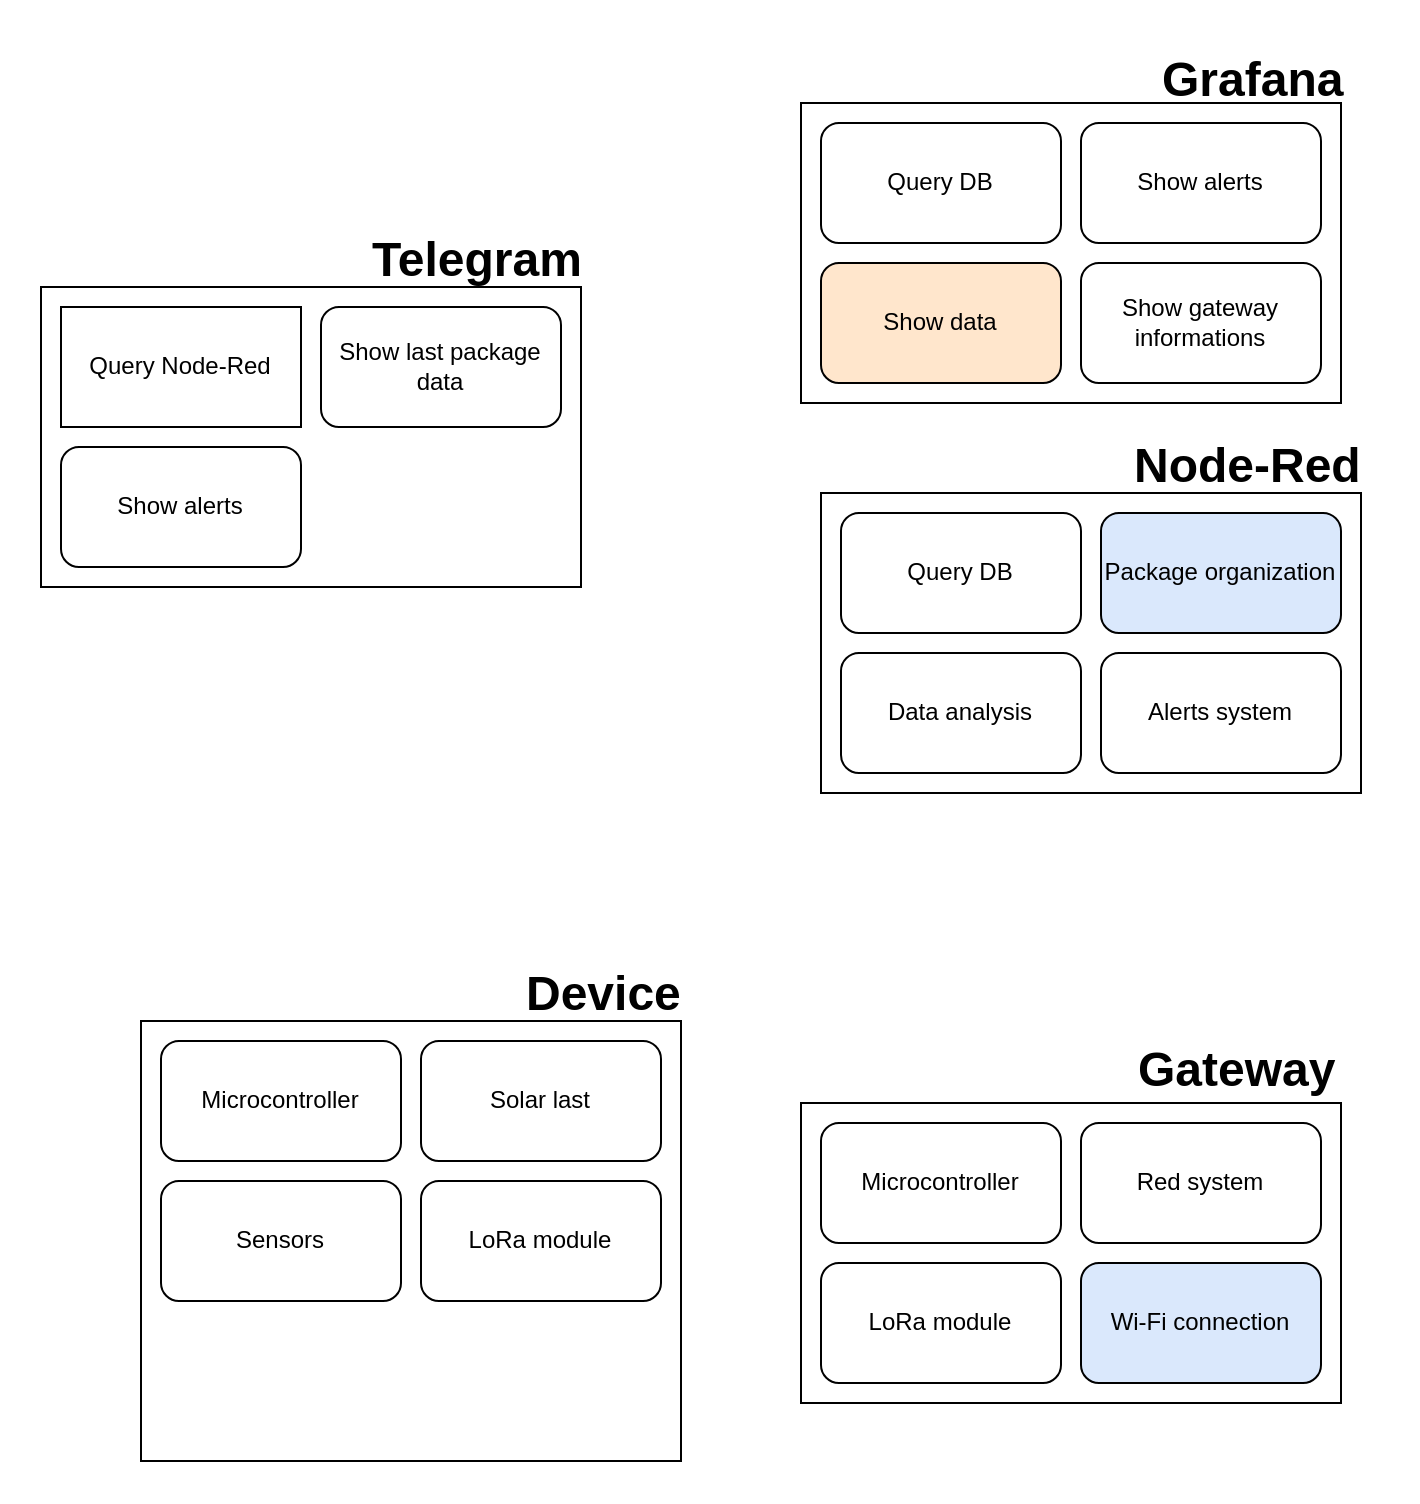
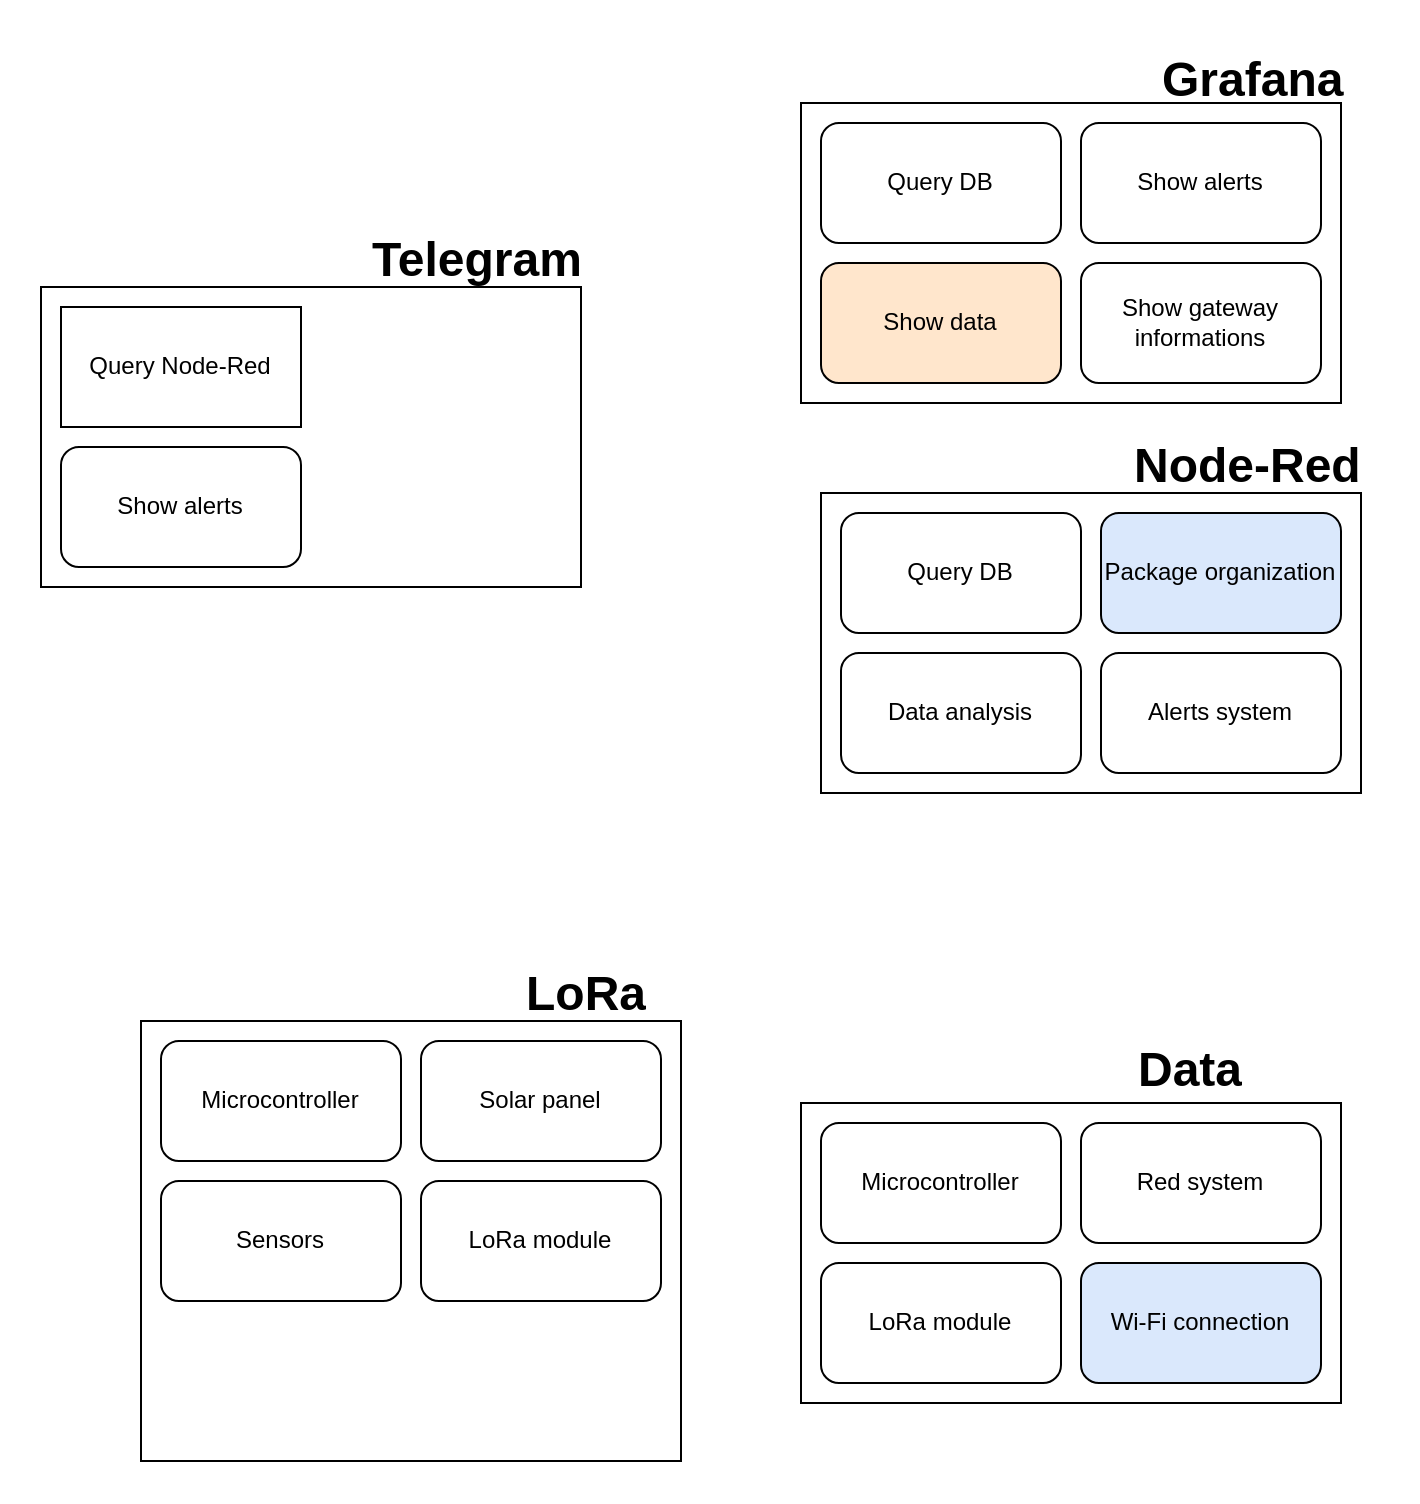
(441, 367) -> none
(564, 949) -> (554, 949)
(1186, 1025) -> (1166, 1025)
(541, 1101) -> (541, 1101)
